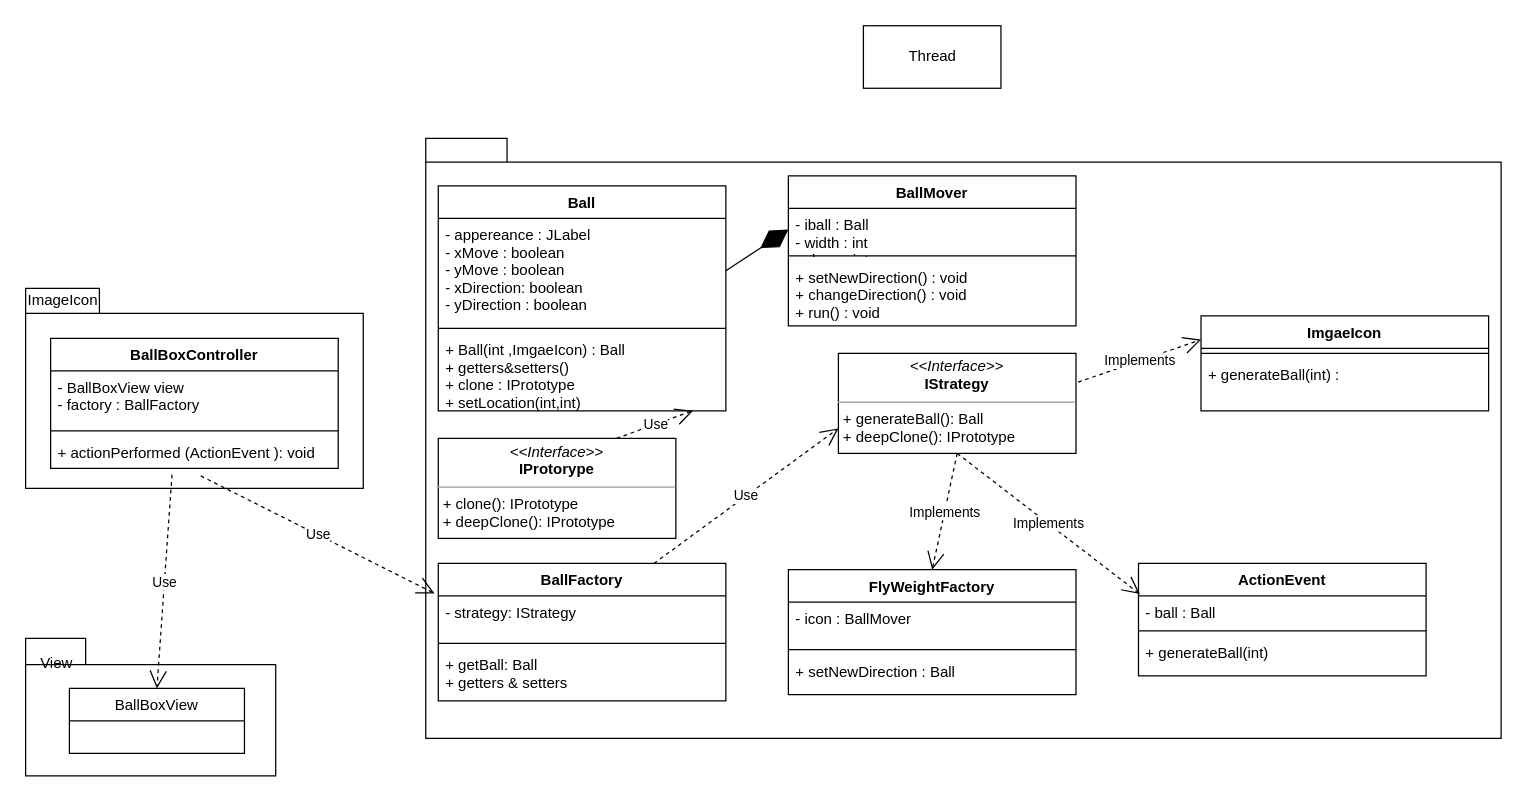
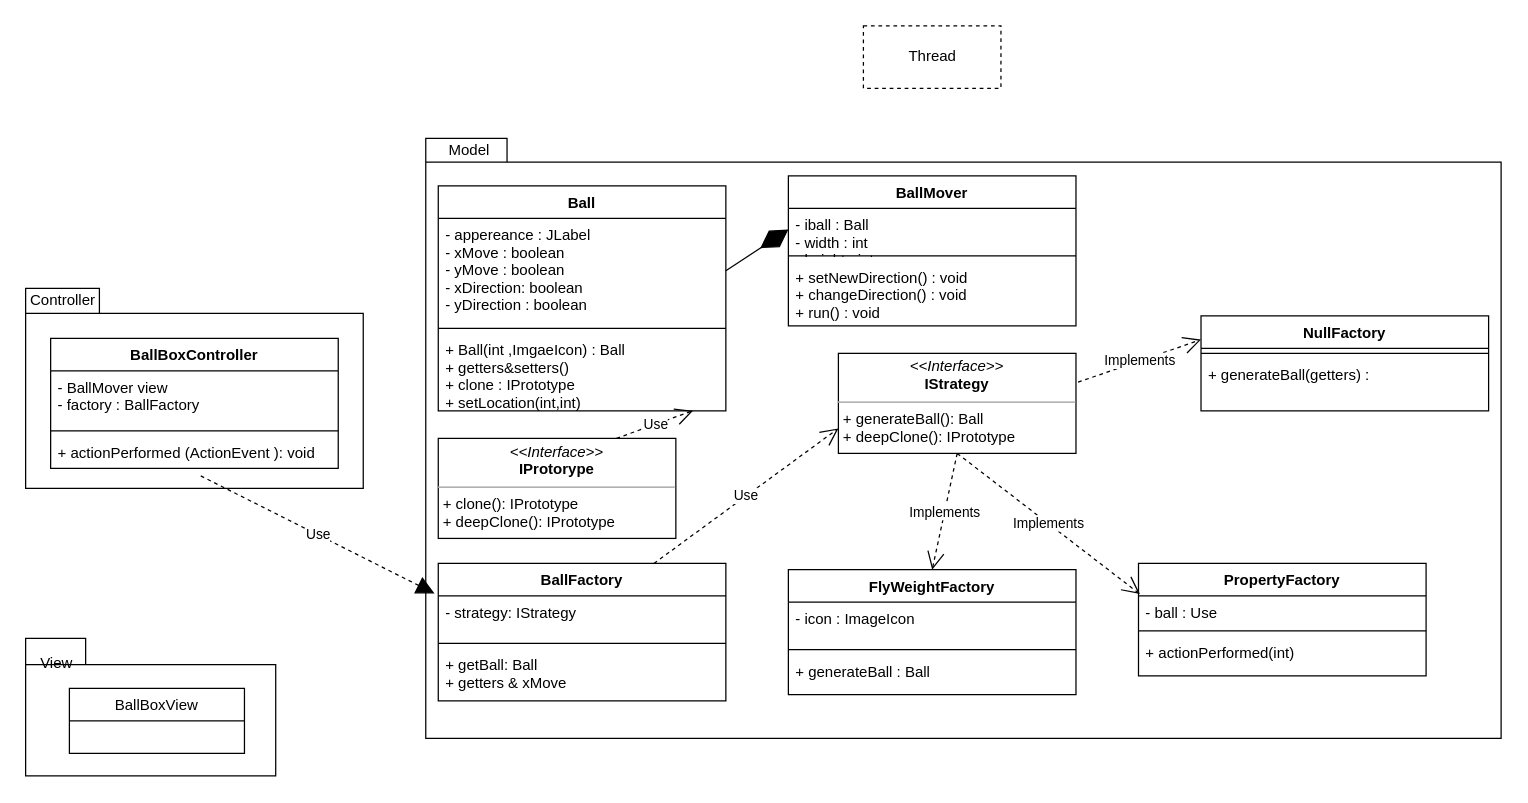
(932, 57) -> (932, 57)
none -> (469, 151)
(836, 225) -> (836, 225)
(63, 301) -> (63, 301)
(1344, 333) -> (1344, 333)
(1284, 375) -> (1303, 375)
(121, 388) -> (115, 388)
(165, 579) -> none
(1281, 580) -> (1281, 580)
(424, 588) -> (417, 584)
(1184, 613) -> (1184, 613)
(857, 619) -> (861, 619)
(1217, 653) -> (1232, 653)
(494, 665) -> (494, 665)
(880, 671) -> (868, 671)
